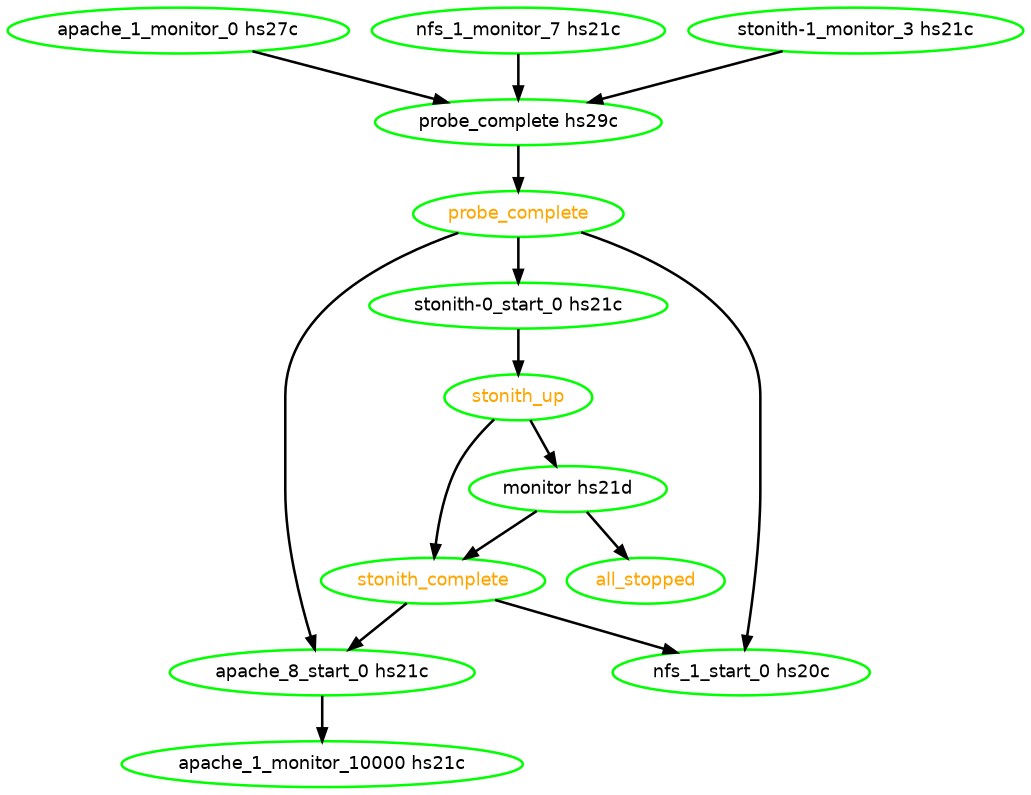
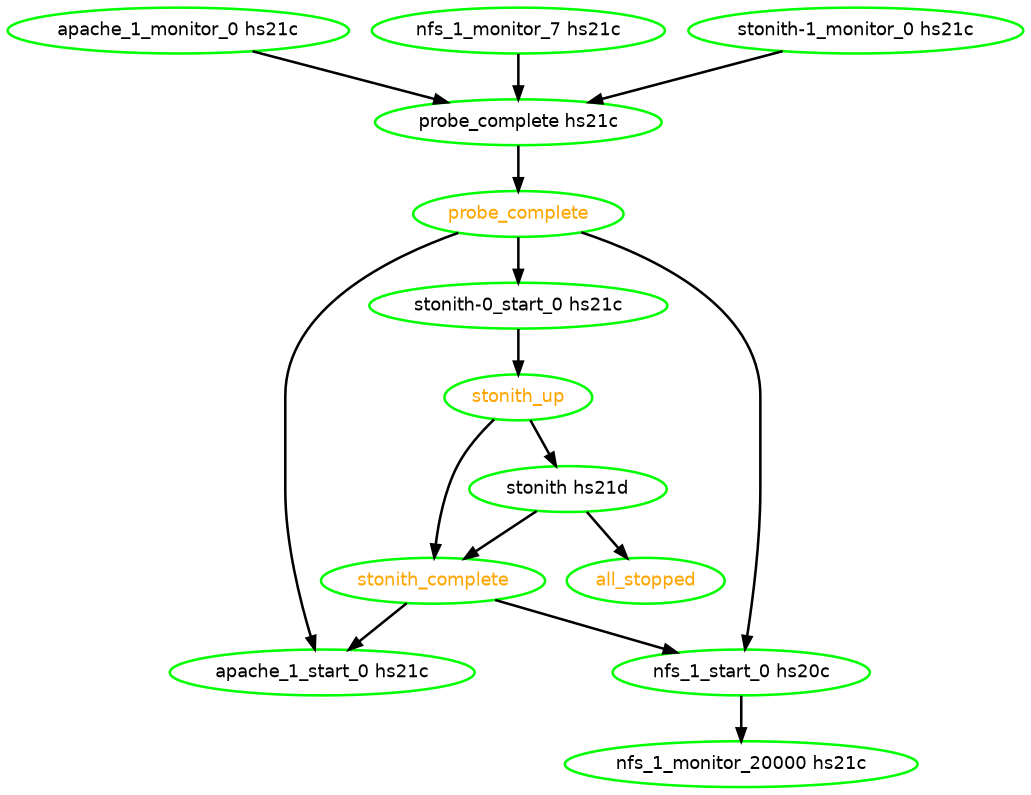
(178, 31) -> (178, 31)
(856, 31) -> (856, 31)
(518, 122) -> (518, 122)
(568, 489) -> (568, 489)
(322, 672) -> (322, 672)
(322, 764) -> none
none -> (741, 764)
